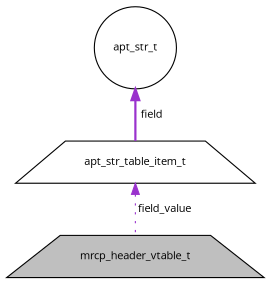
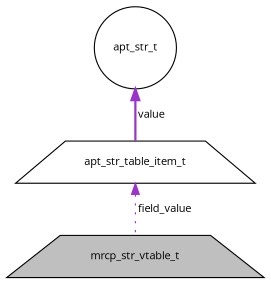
(150, 115) -> (150, 115)
(135, 256) -> (135, 256)
